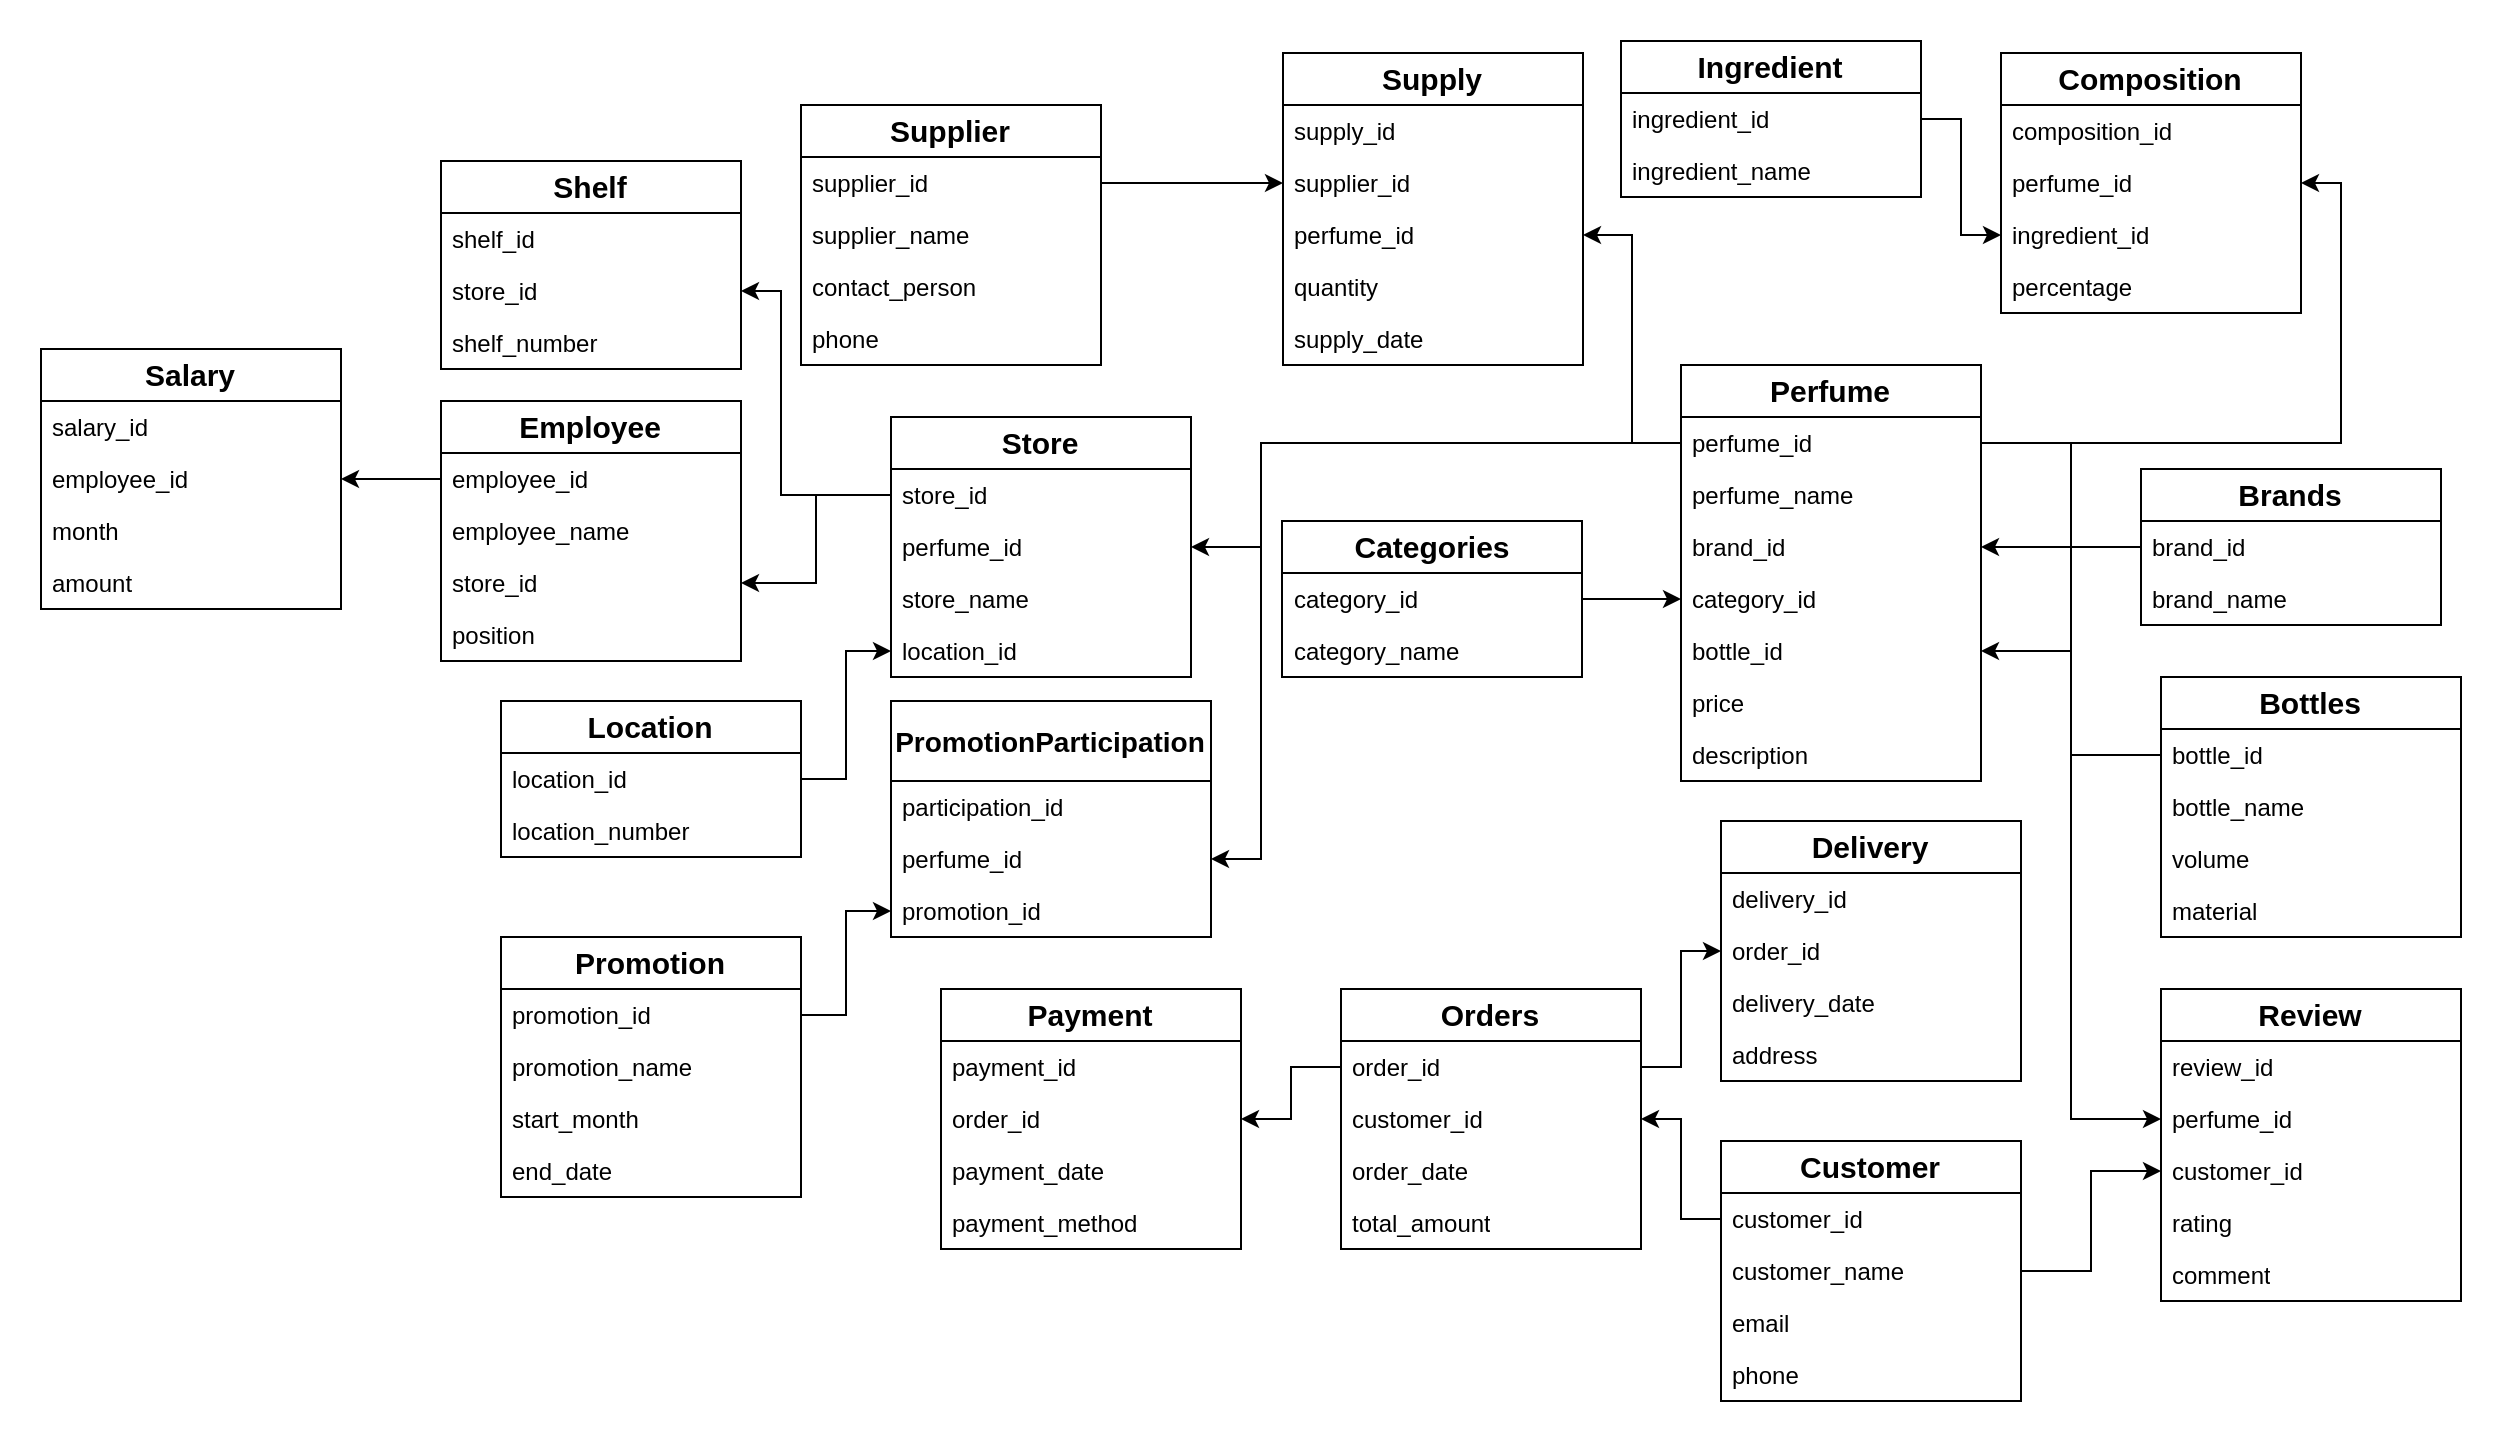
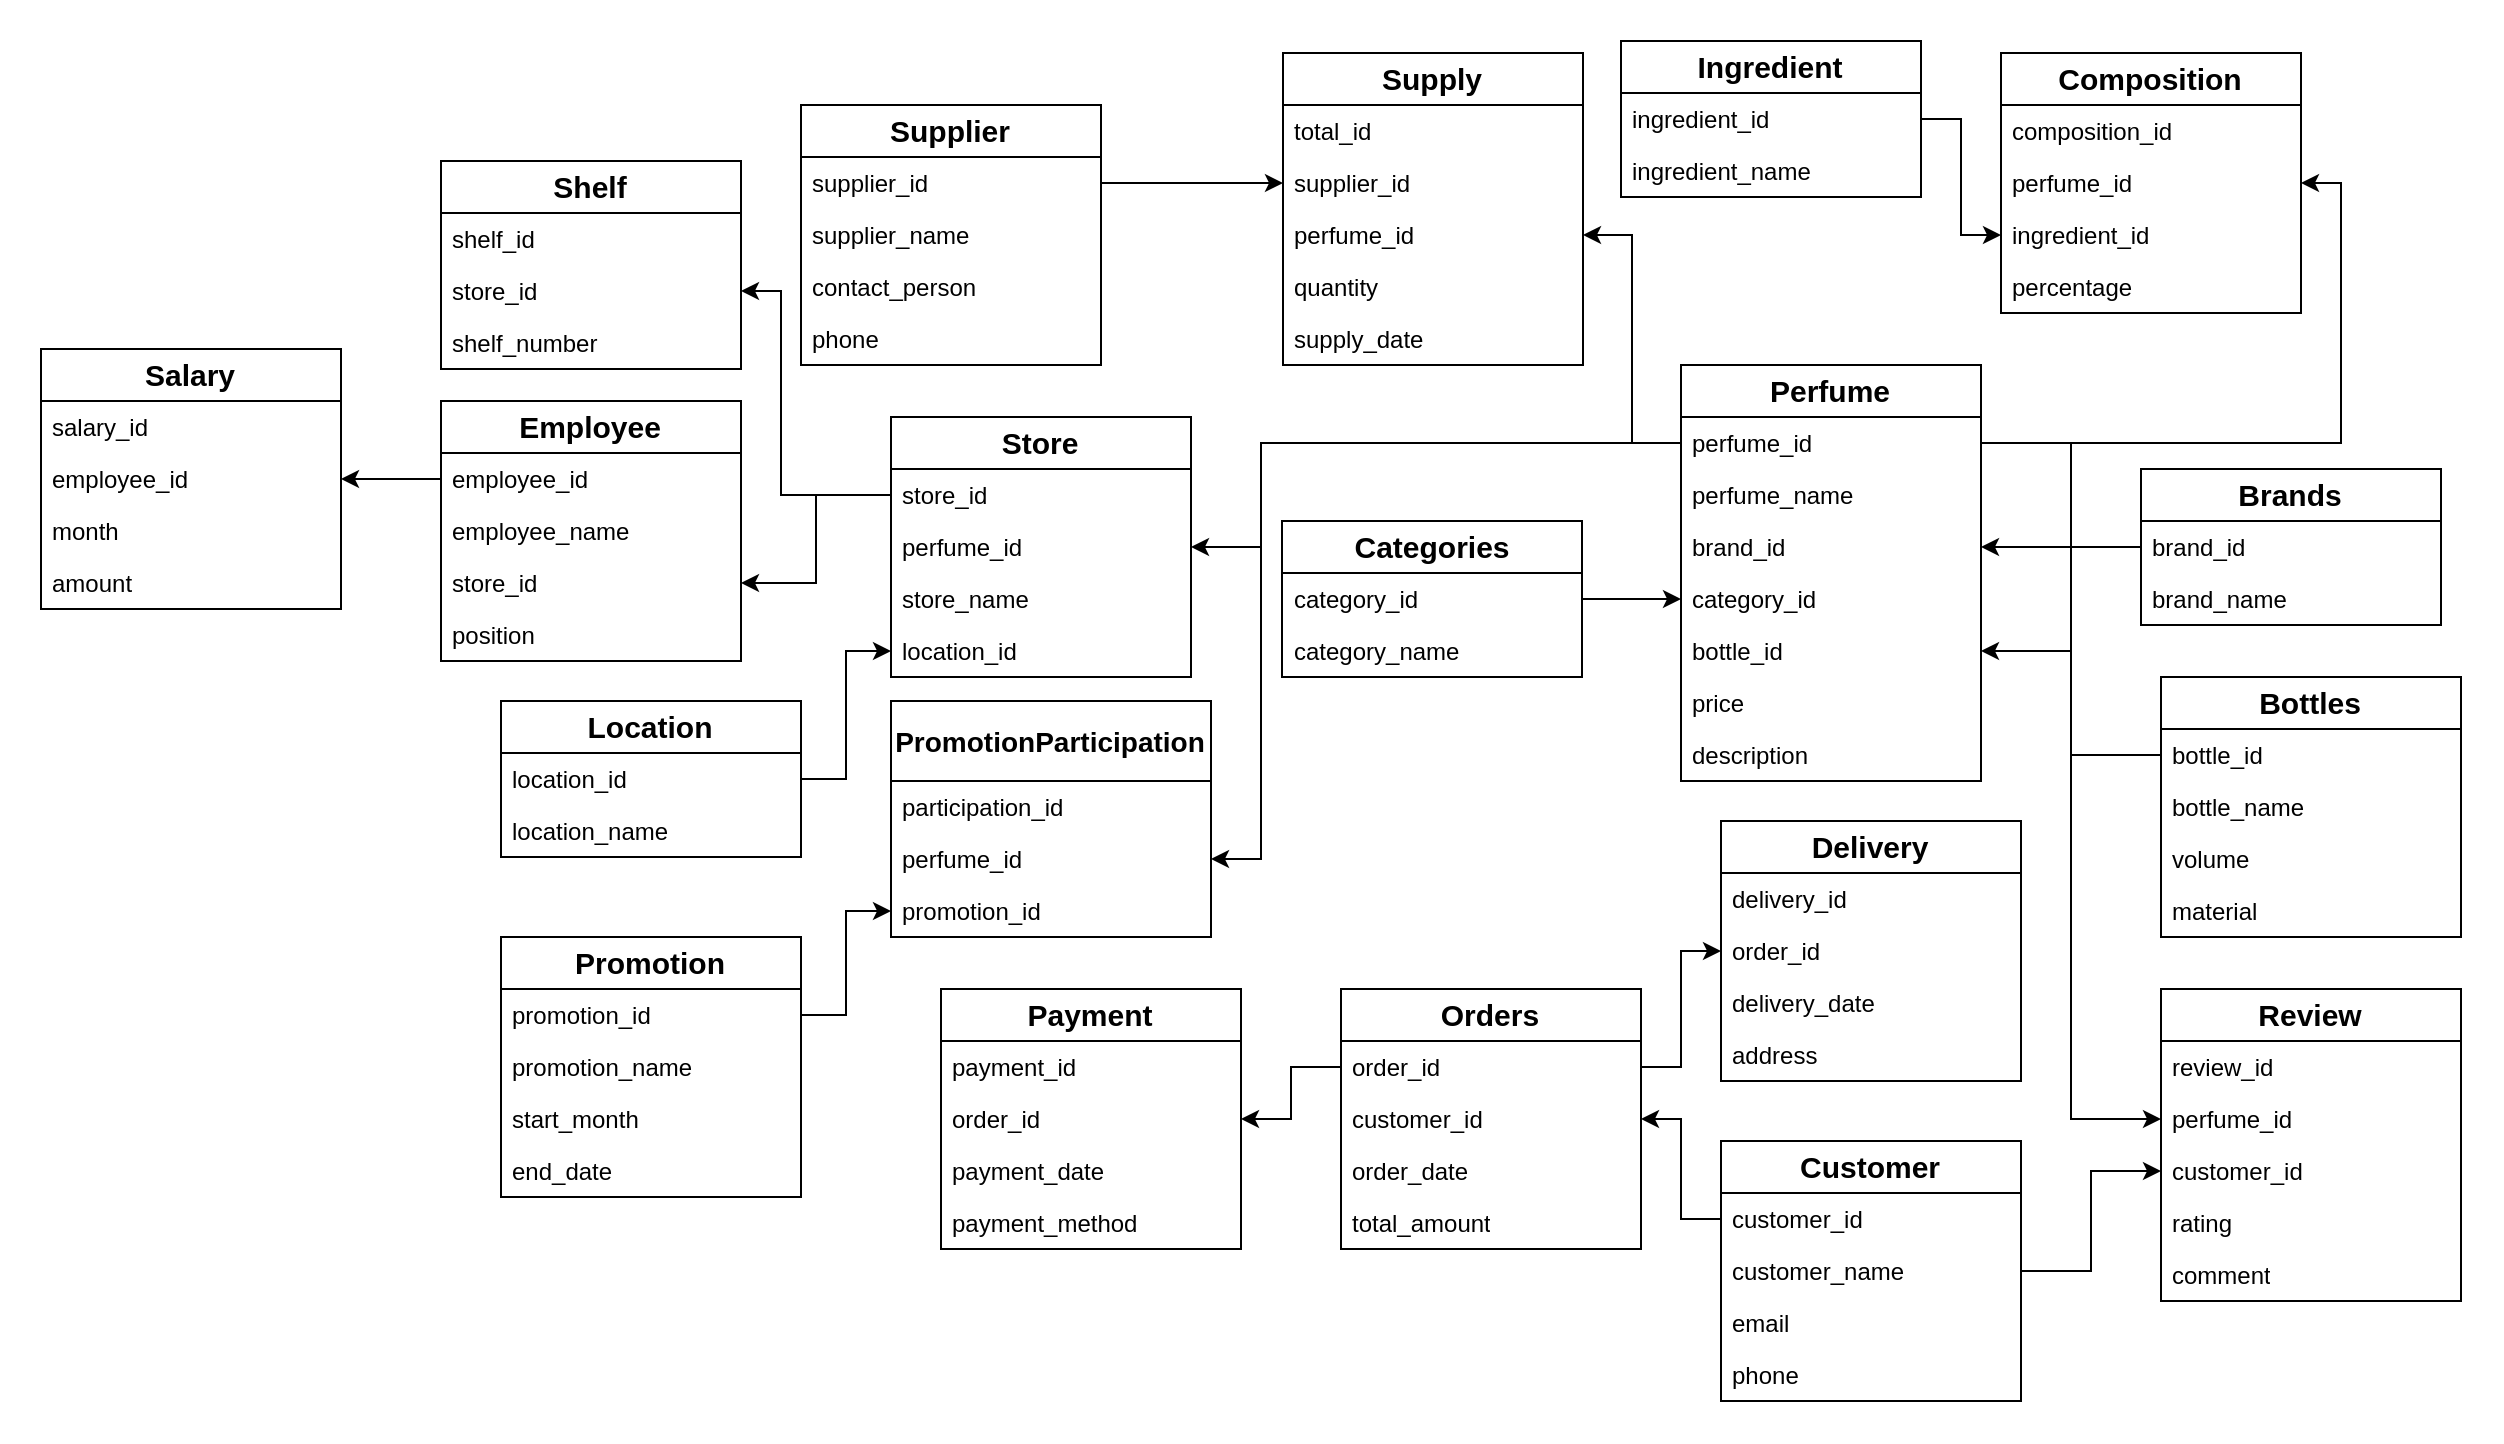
(1349, 133) -> (1343, 133)
(608, 833) -> (594, 833)
